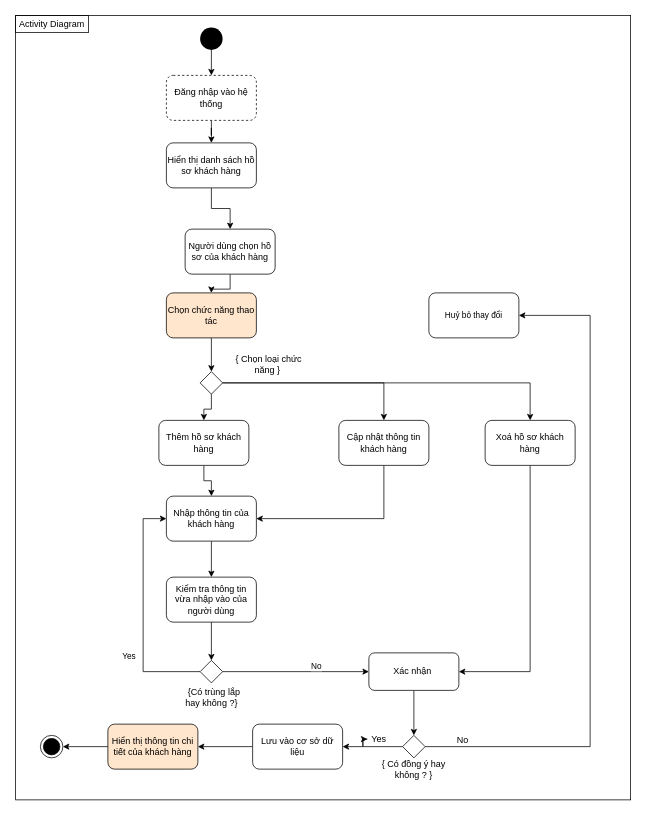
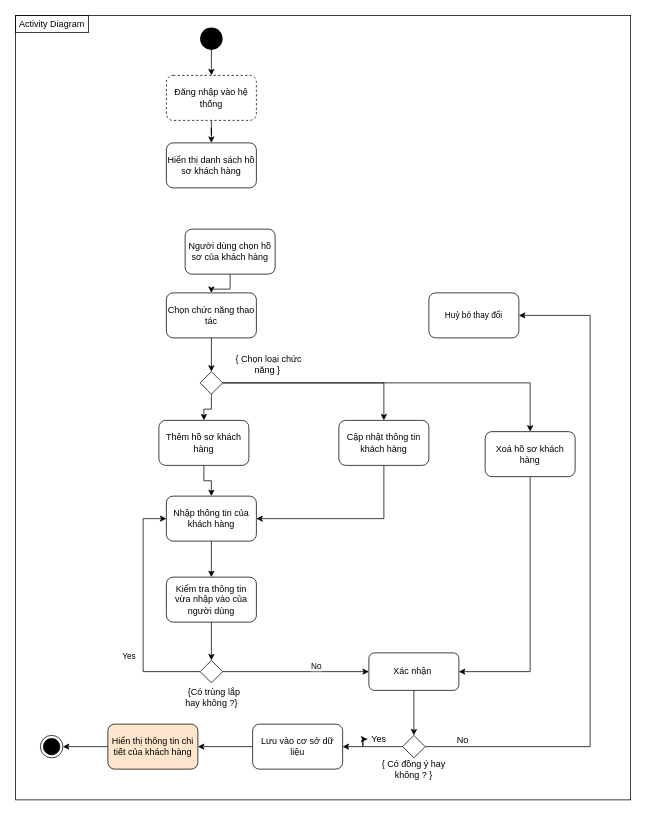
(211, 207) -> none
(211, 315) -> (211, 315)
(530, 443) -> (530, 454)
